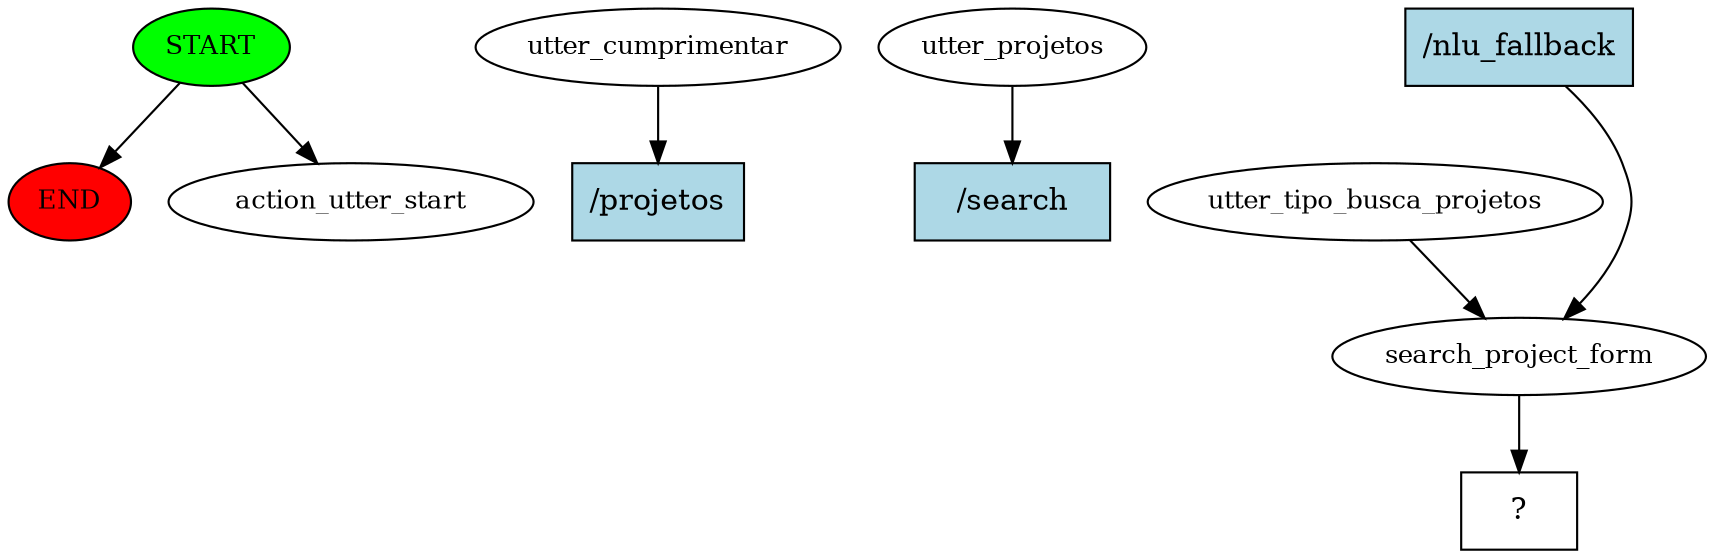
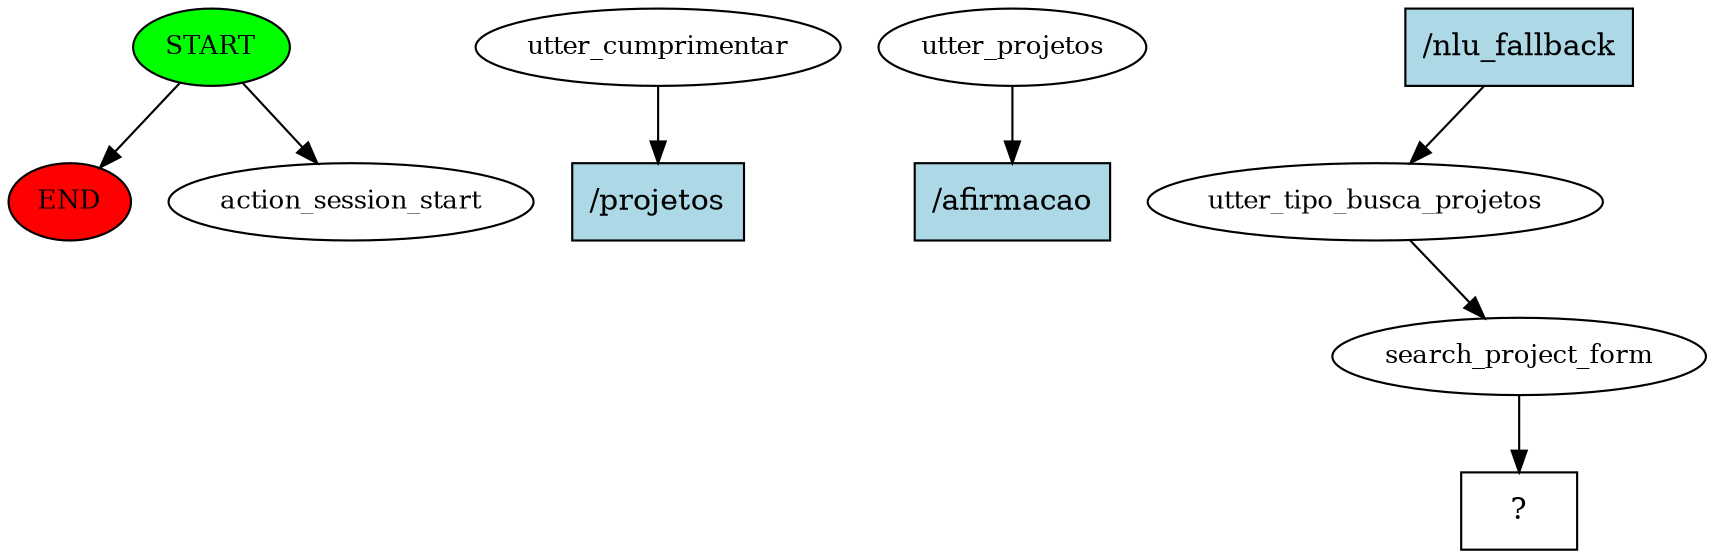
(1631, 192) -> (1455, 117)
(351, 202) -> (351, 202)
(1012, 202) -> (1012, 202)
